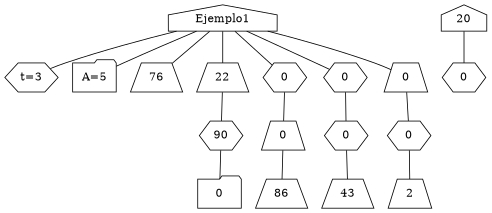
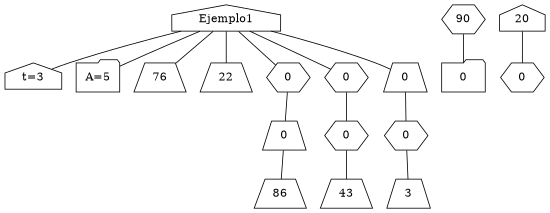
(31, 77) -> (33, 77)
(222, 107) -> none
(410, 194) -> (409, 194)
